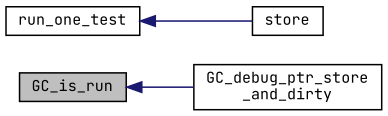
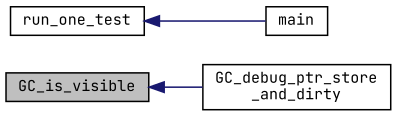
(288, 21) -> (297, 21)
(73, 87) -> (77, 87)
